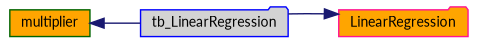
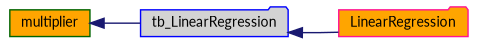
(306, 14) -> (320, 33)
